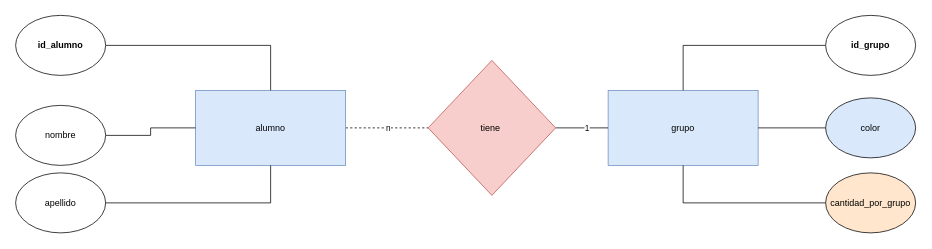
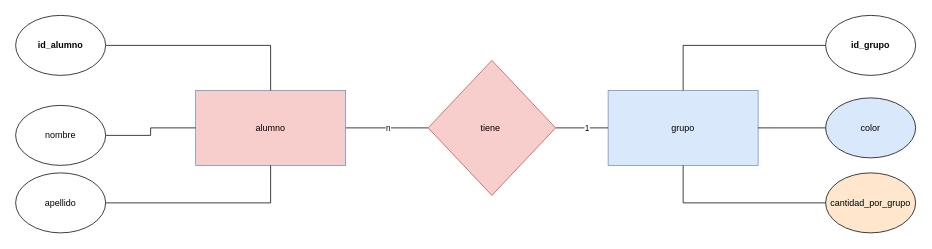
(270, 128) -> (270, 128)
(387, 128) -> (387, 128)
